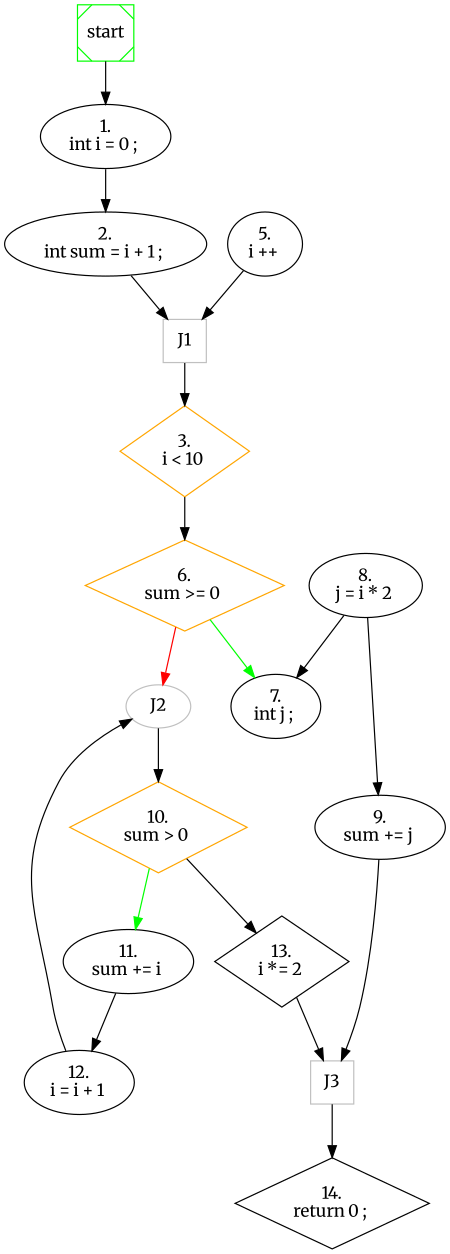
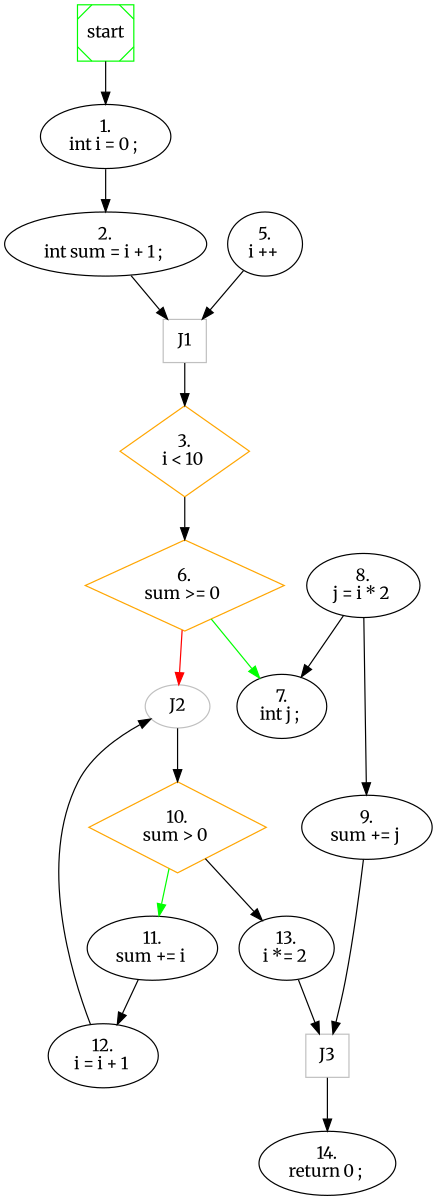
(282, 962) -> (287, 948)
(332, 1203) -> (327, 1163)
